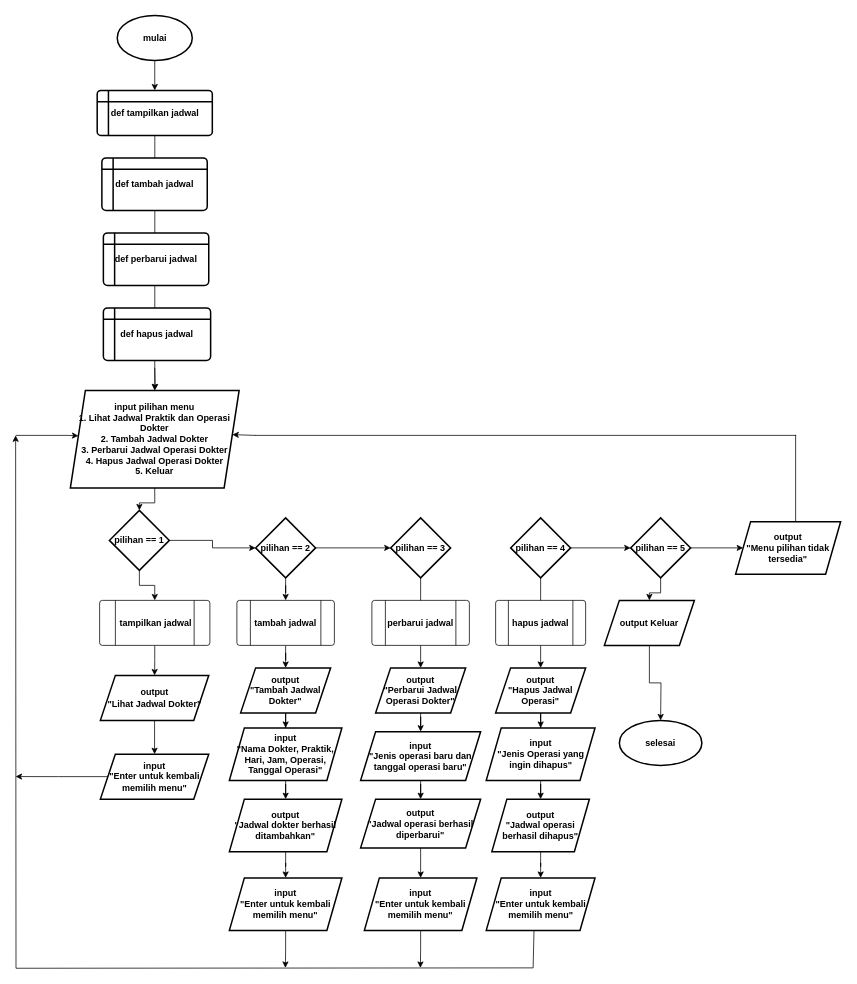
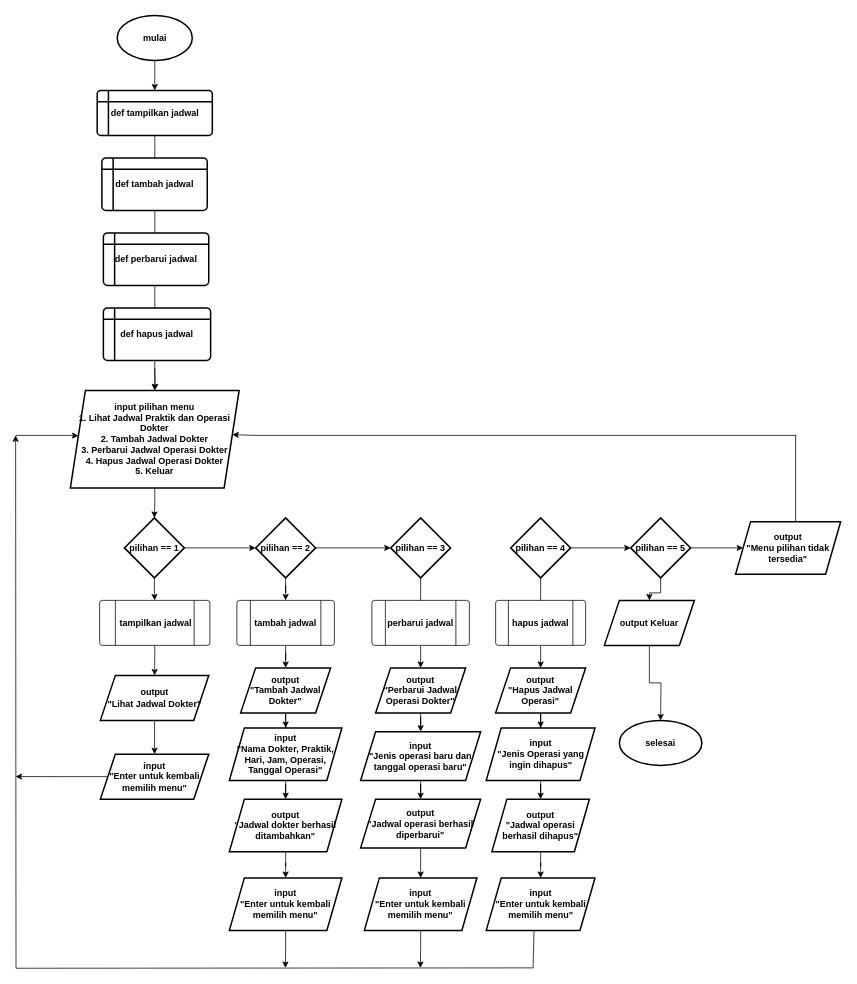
(139, 540) -> (154, 548)
